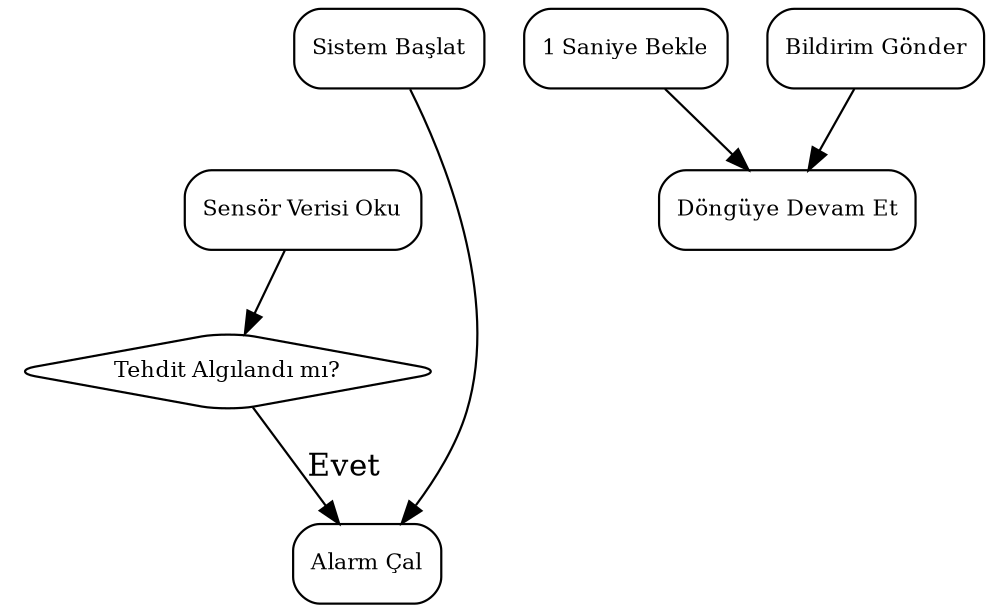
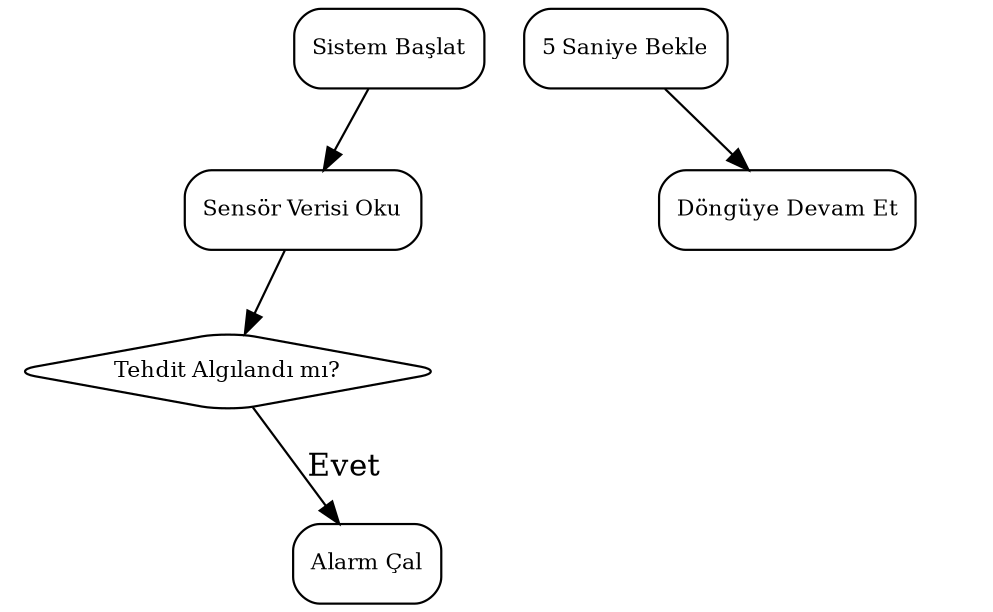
(626, 49) -> (626, 49)
(876, 49) -> none
(475, 299) -> (351, 120)
